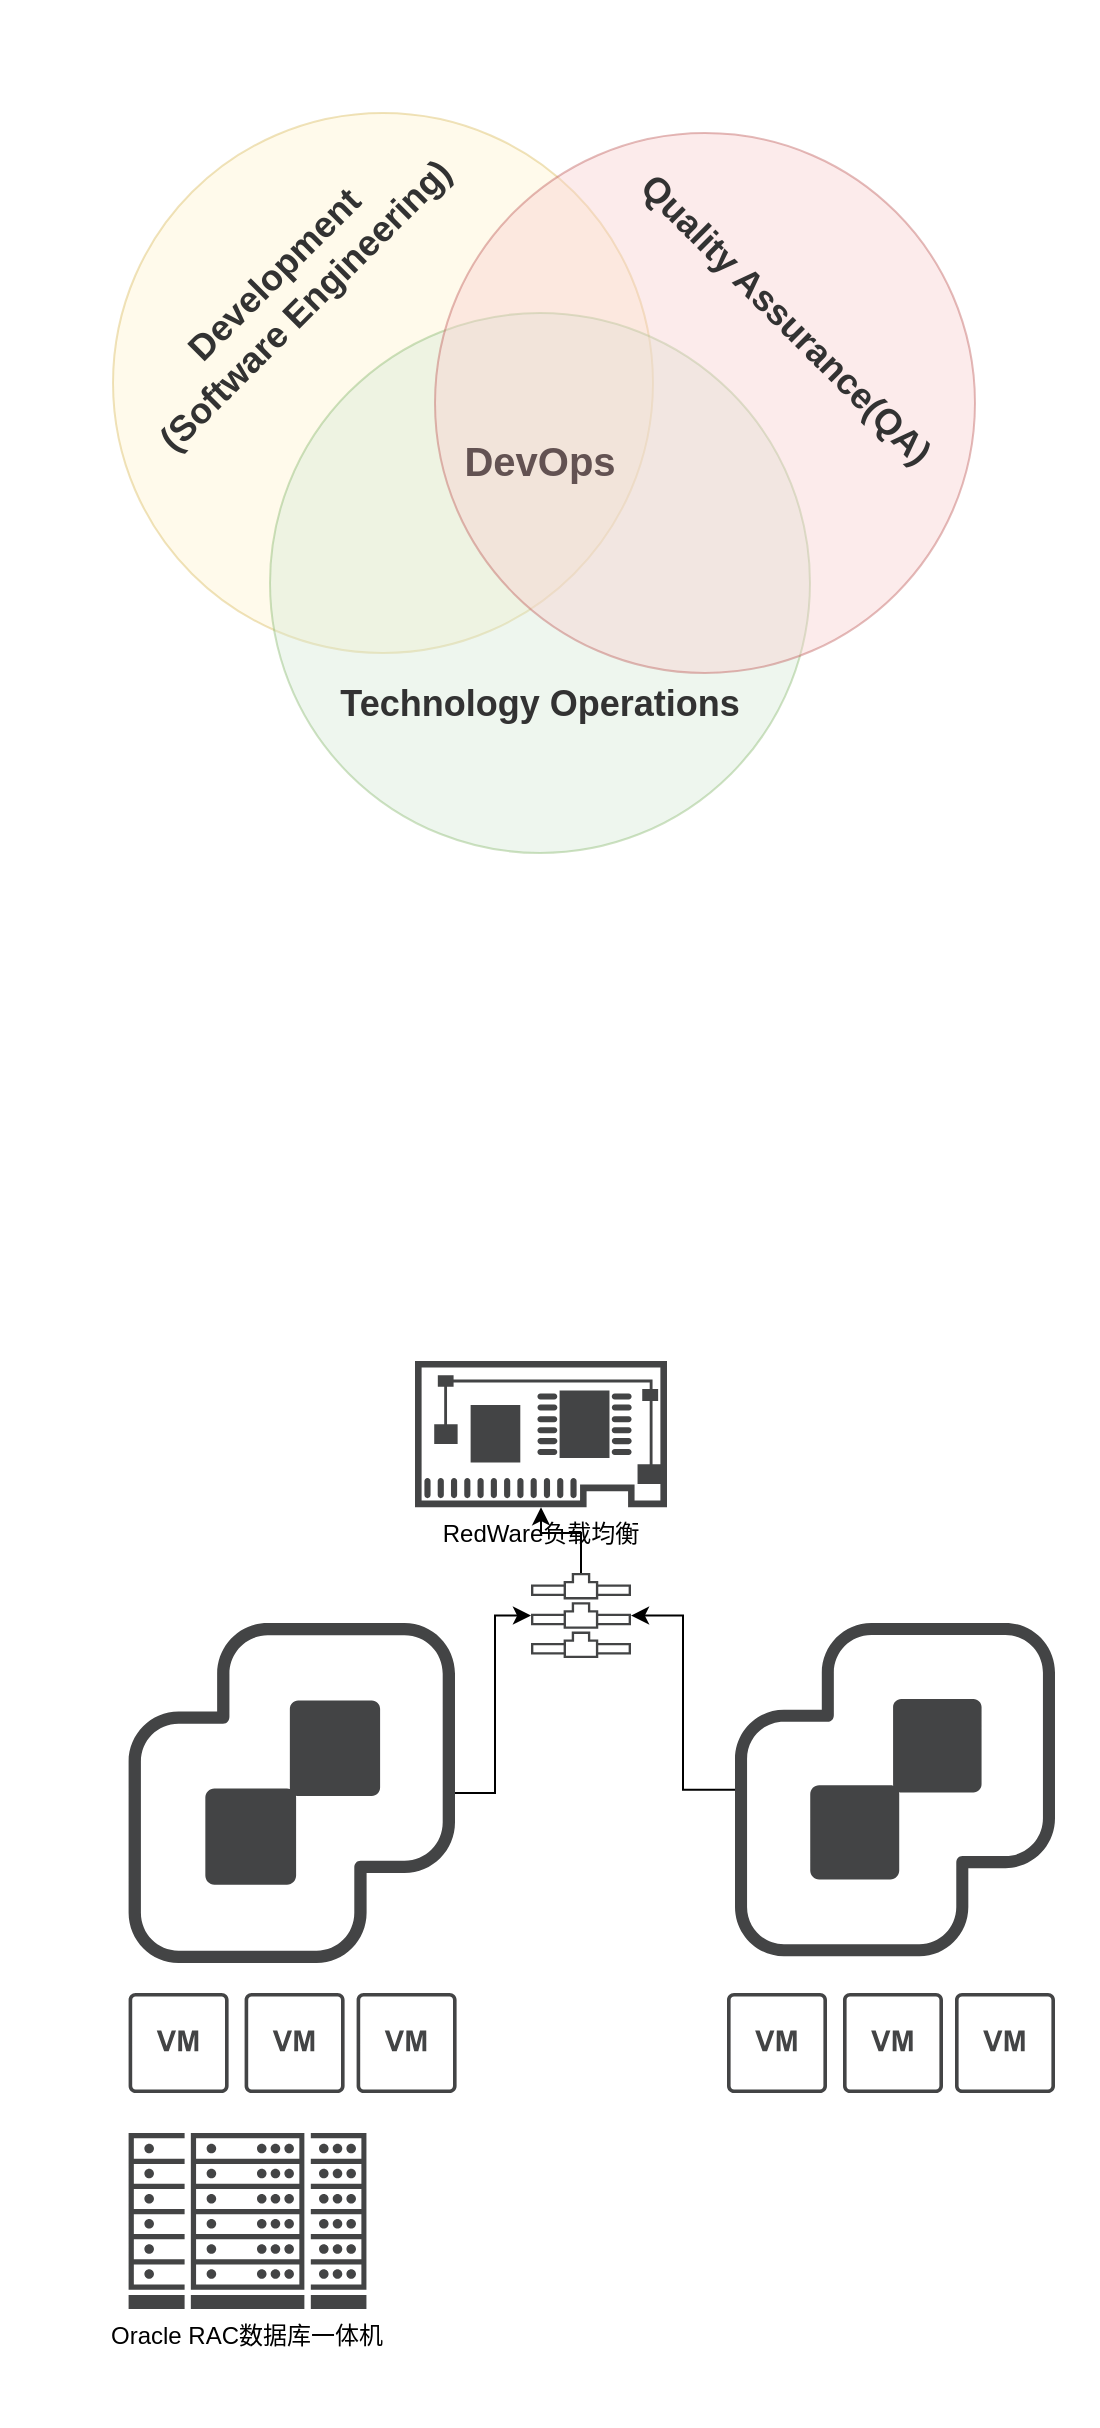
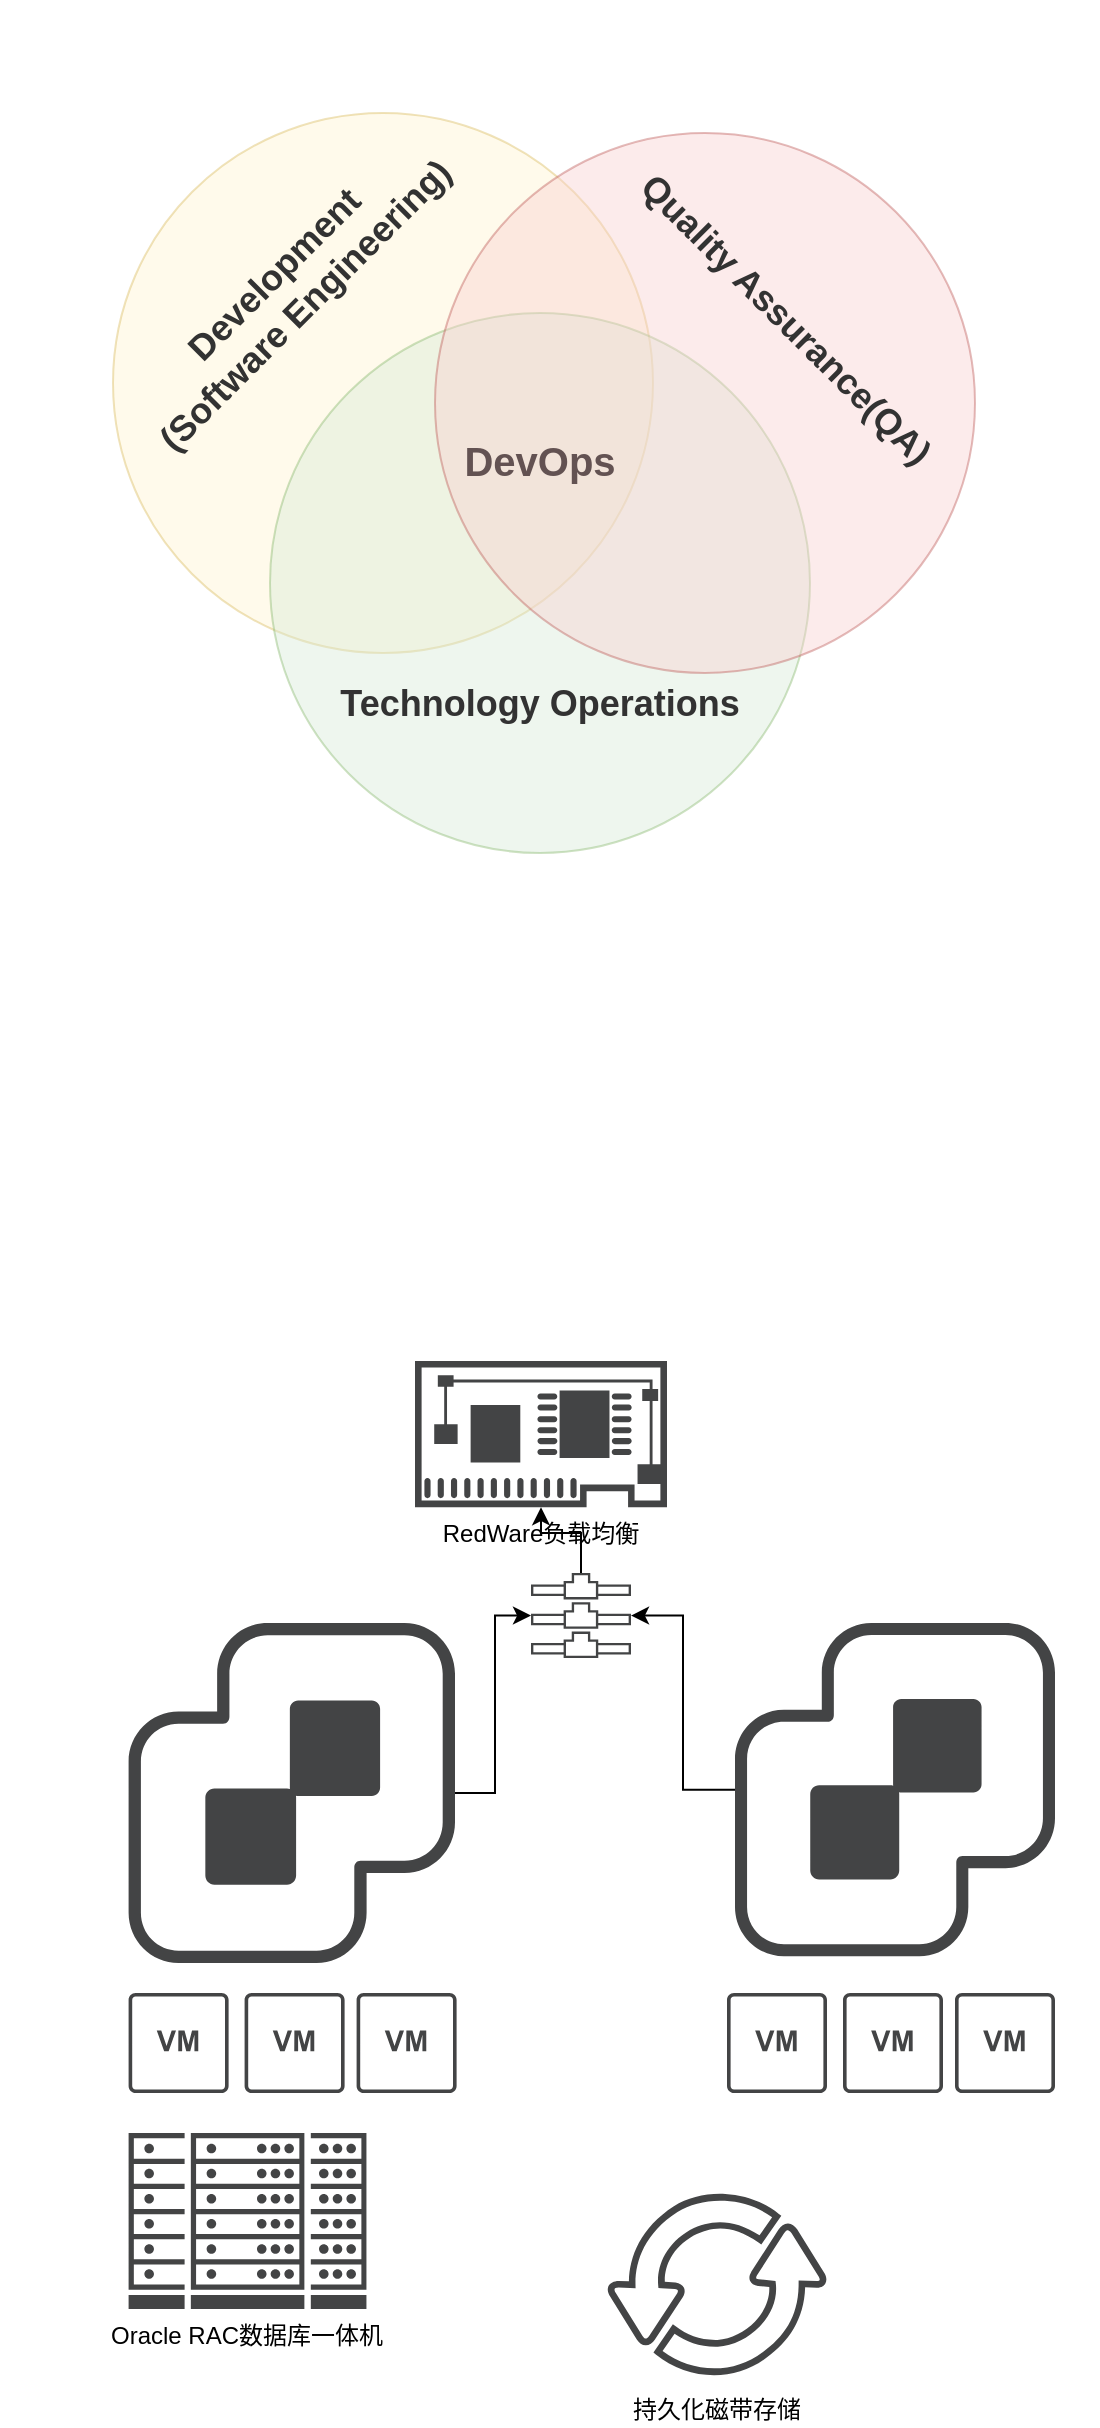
none -> (717, 2288)
